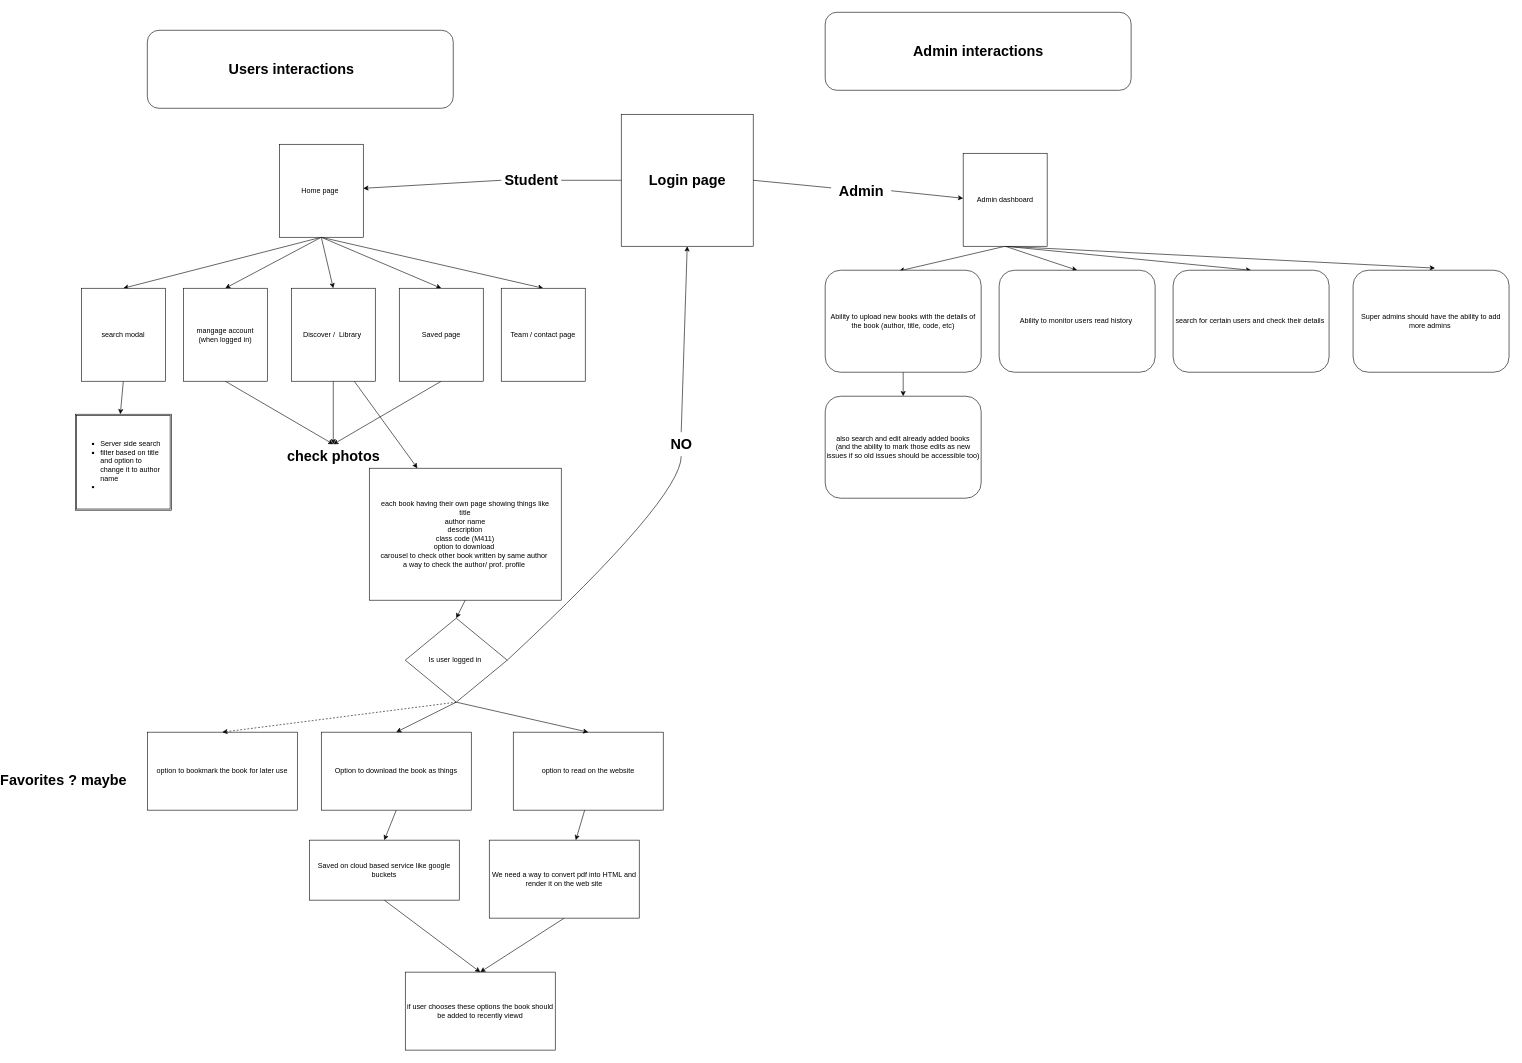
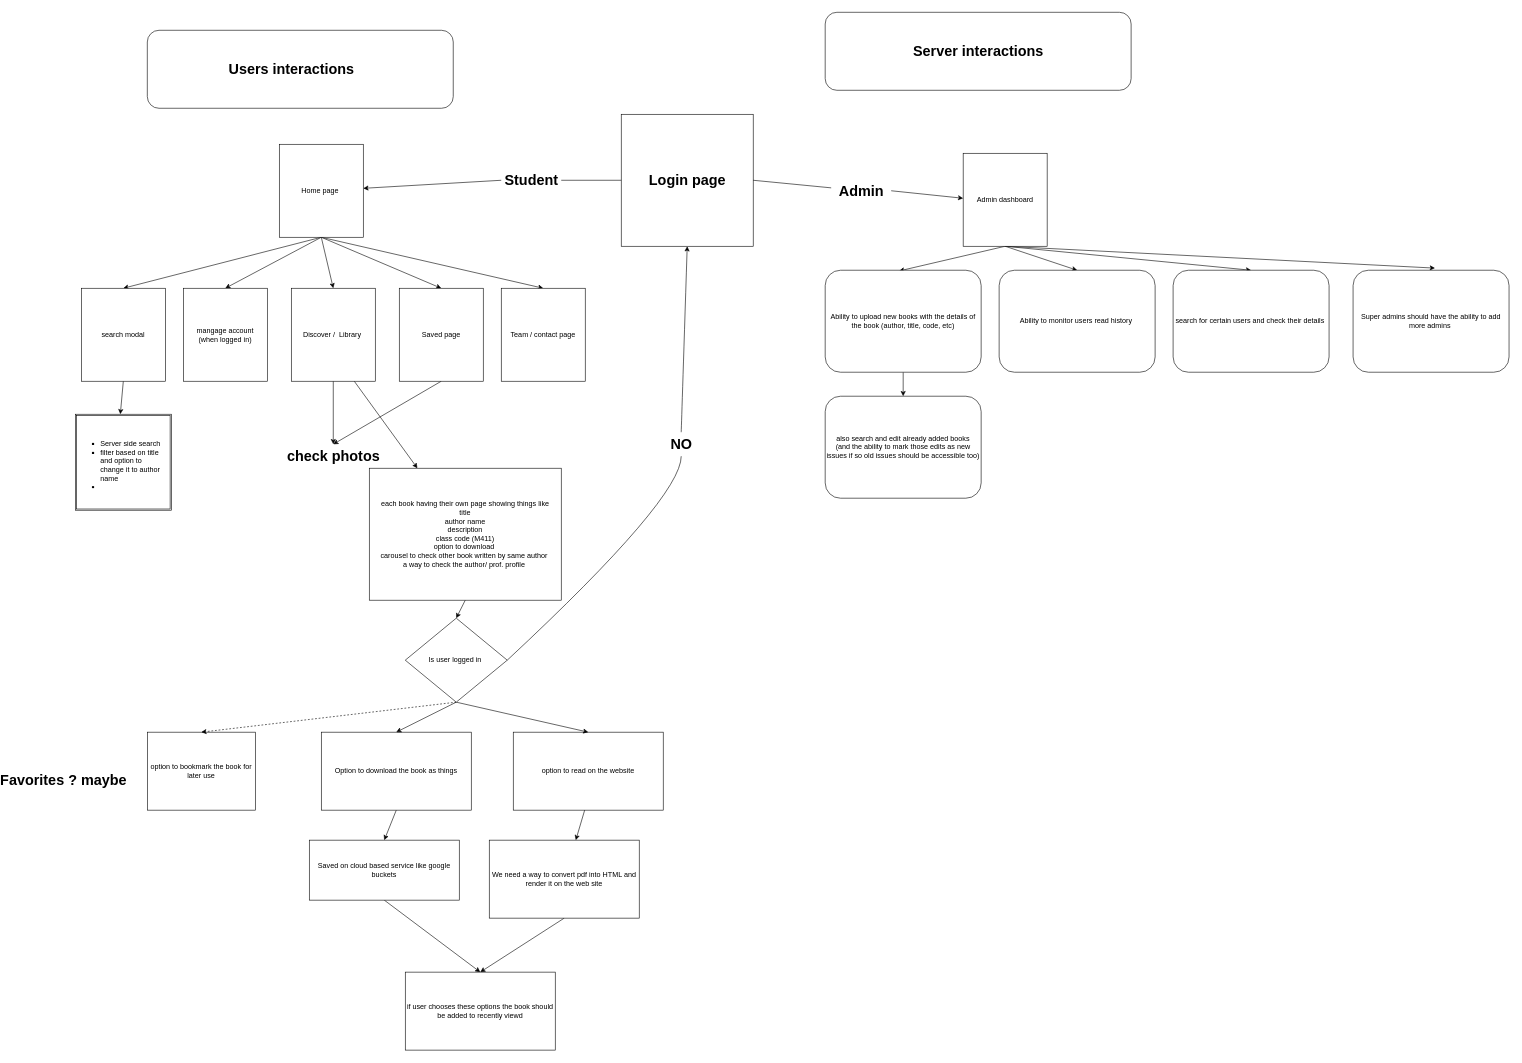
(979, 51) -> (979, 51)
(277, 412) -> none
(222, 771) -> (201, 771)
